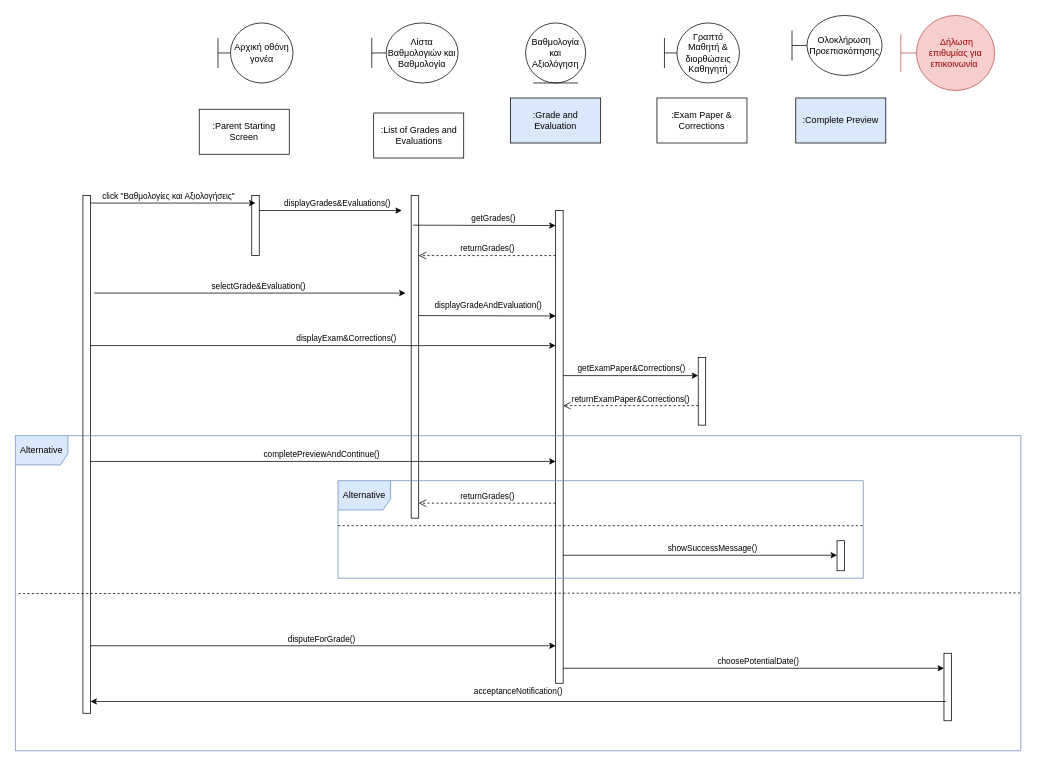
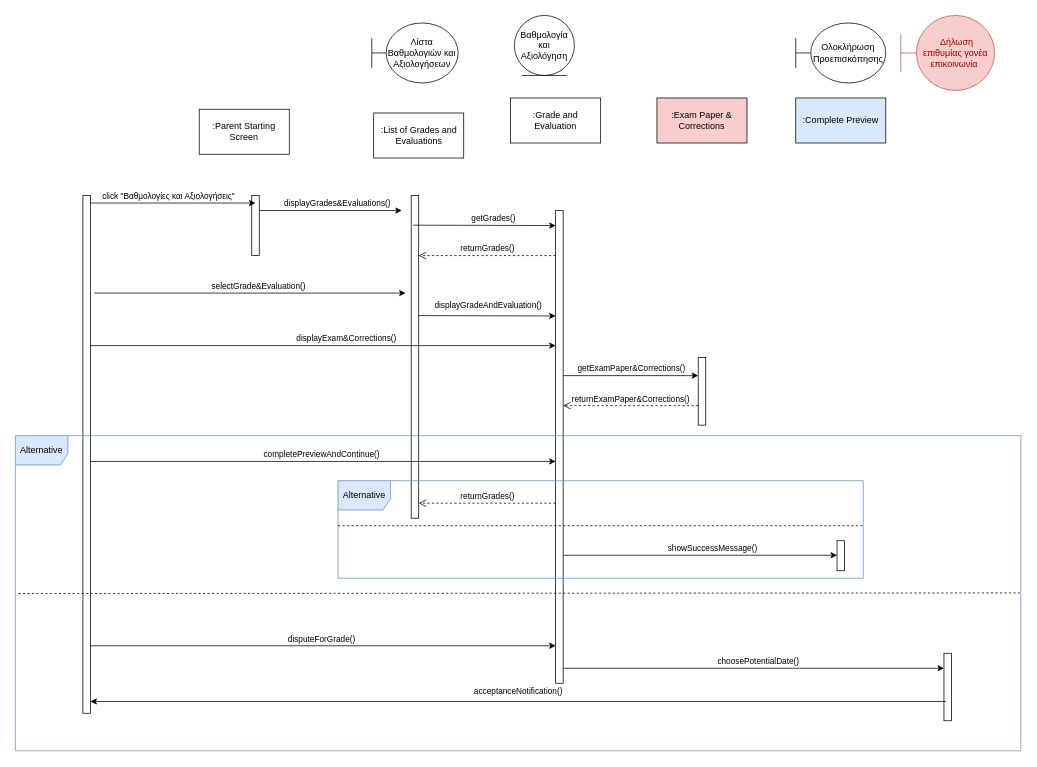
(837, 45) -> (840, 53)
(255, 53) -> none
(422, 53) -> (422, 53)
(555, 53) -> (544, 45)
(702, 53) -> none
(955, 53) -> (955, 53)
(555, 120) -> (555, 120)
(702, 120) -> (702, 120)
